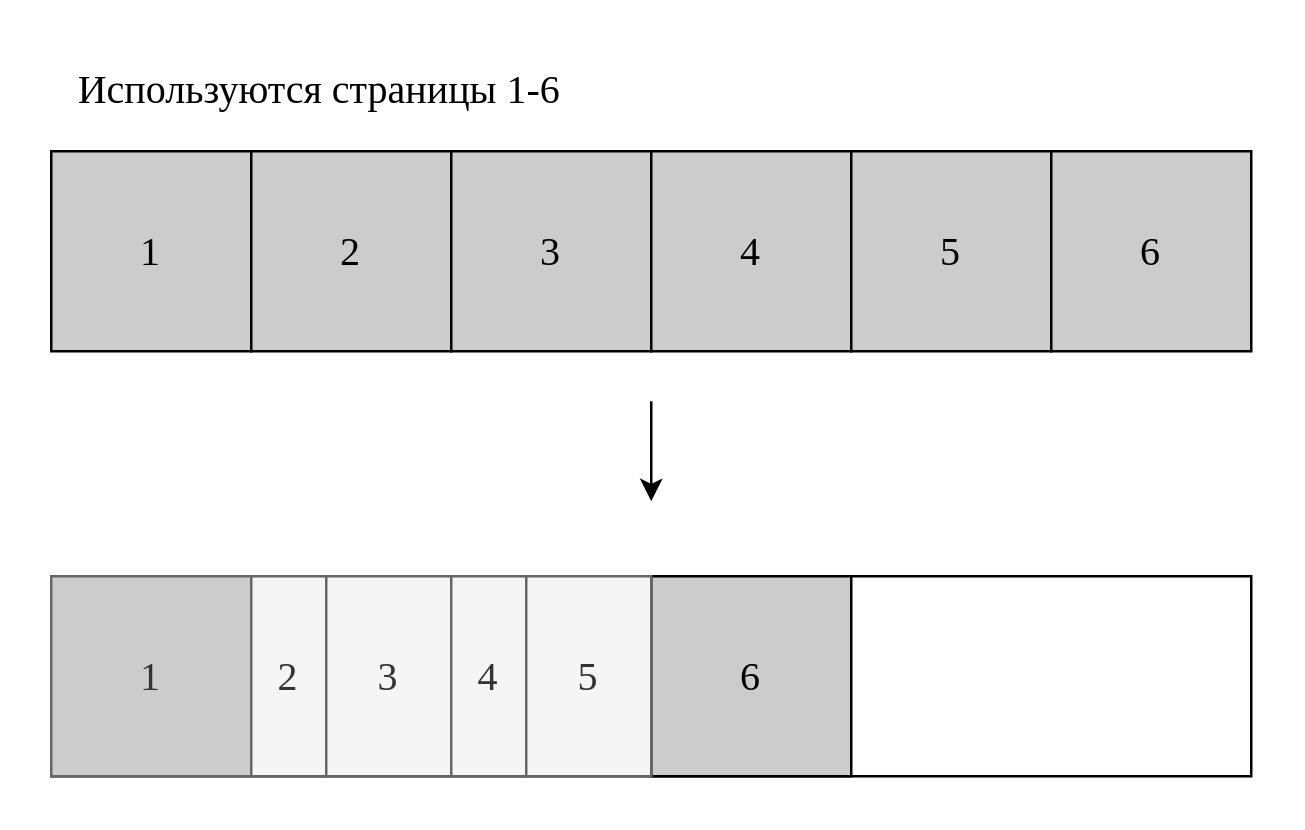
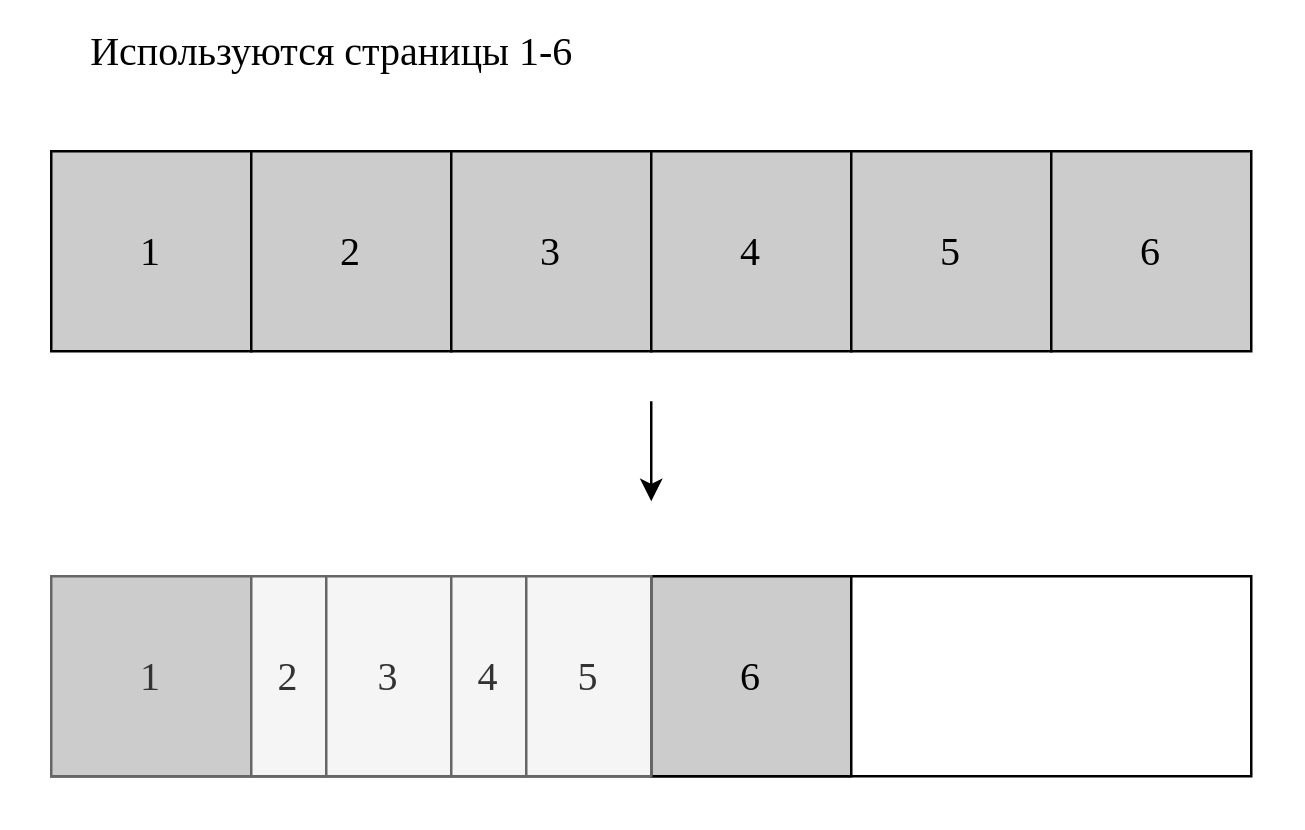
(320, 89) -> (333, 51)
